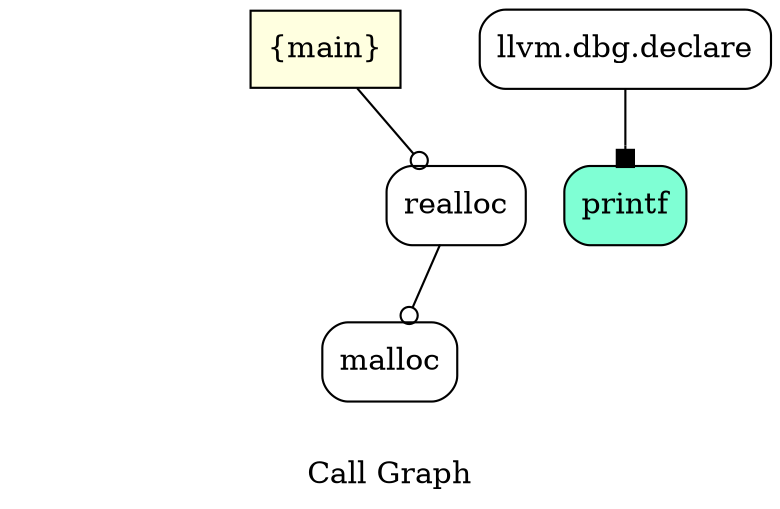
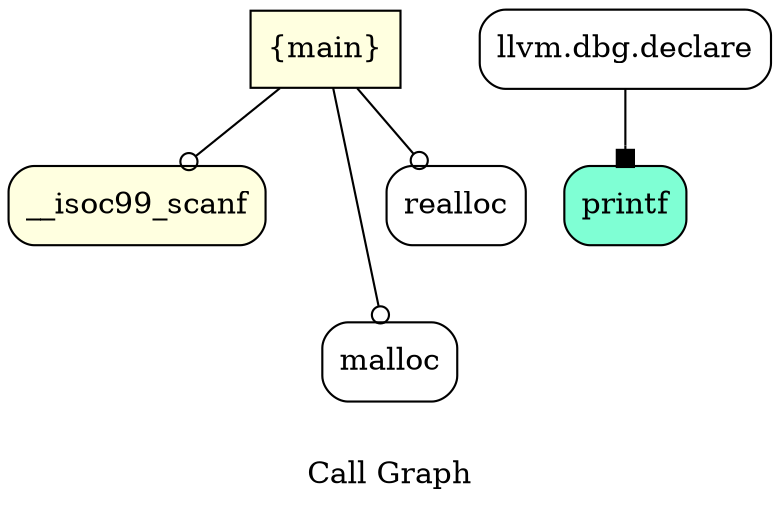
none -> (137, 206)
(426, 276) -> (356, 197)
